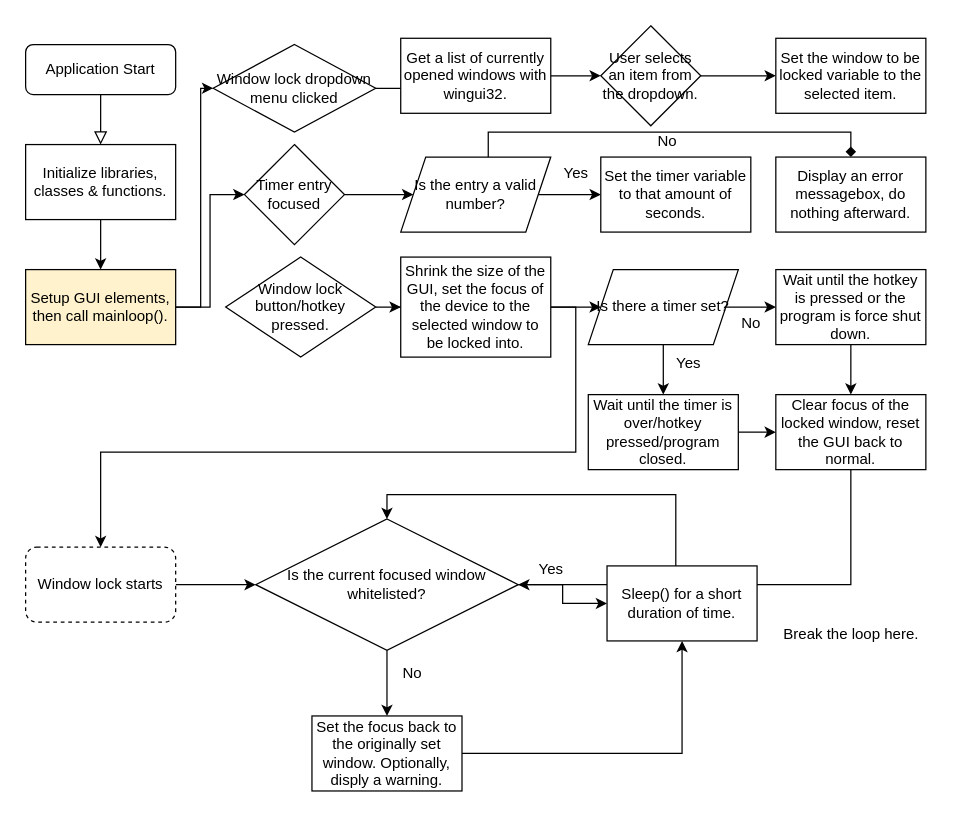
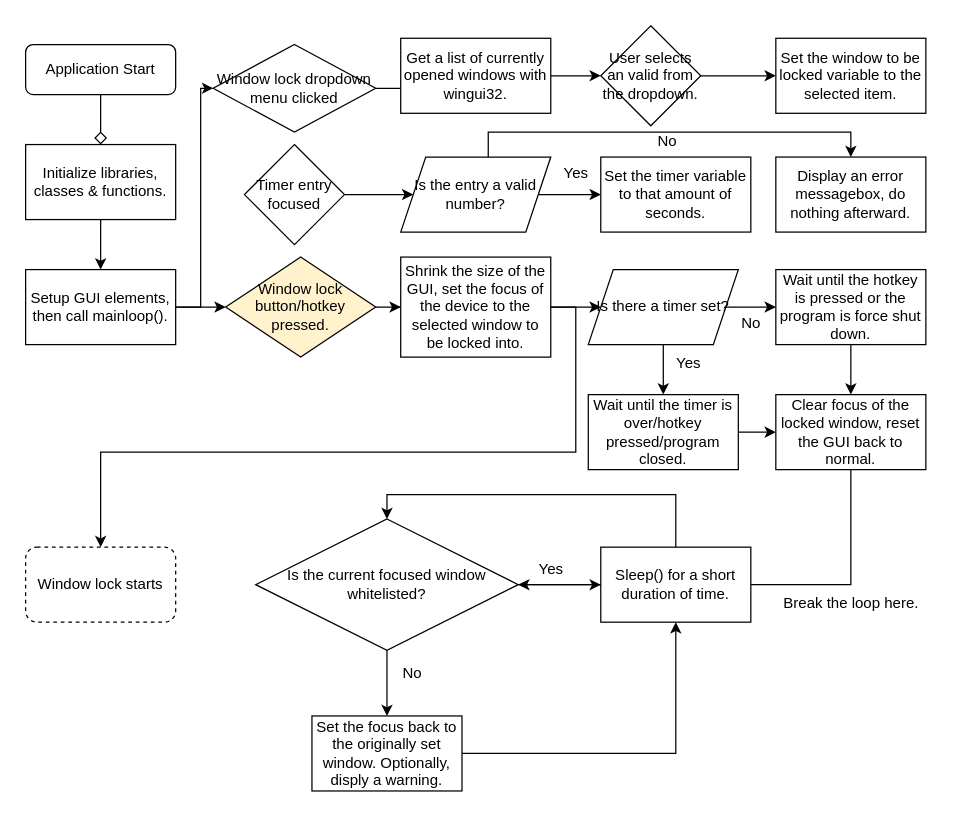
(651, 76) -> (651, 76)
(101, 130) -> (101, 130)
(851, 146) -> (851, 147)
(210, 237) -> none
(101, 307) -> (101, 307)
none -> (214, 307)
(301, 307) -> (301, 307)
(212, 584) -> none
(682, 603) -> (676, 584)
(851, 634) -> (851, 603)
